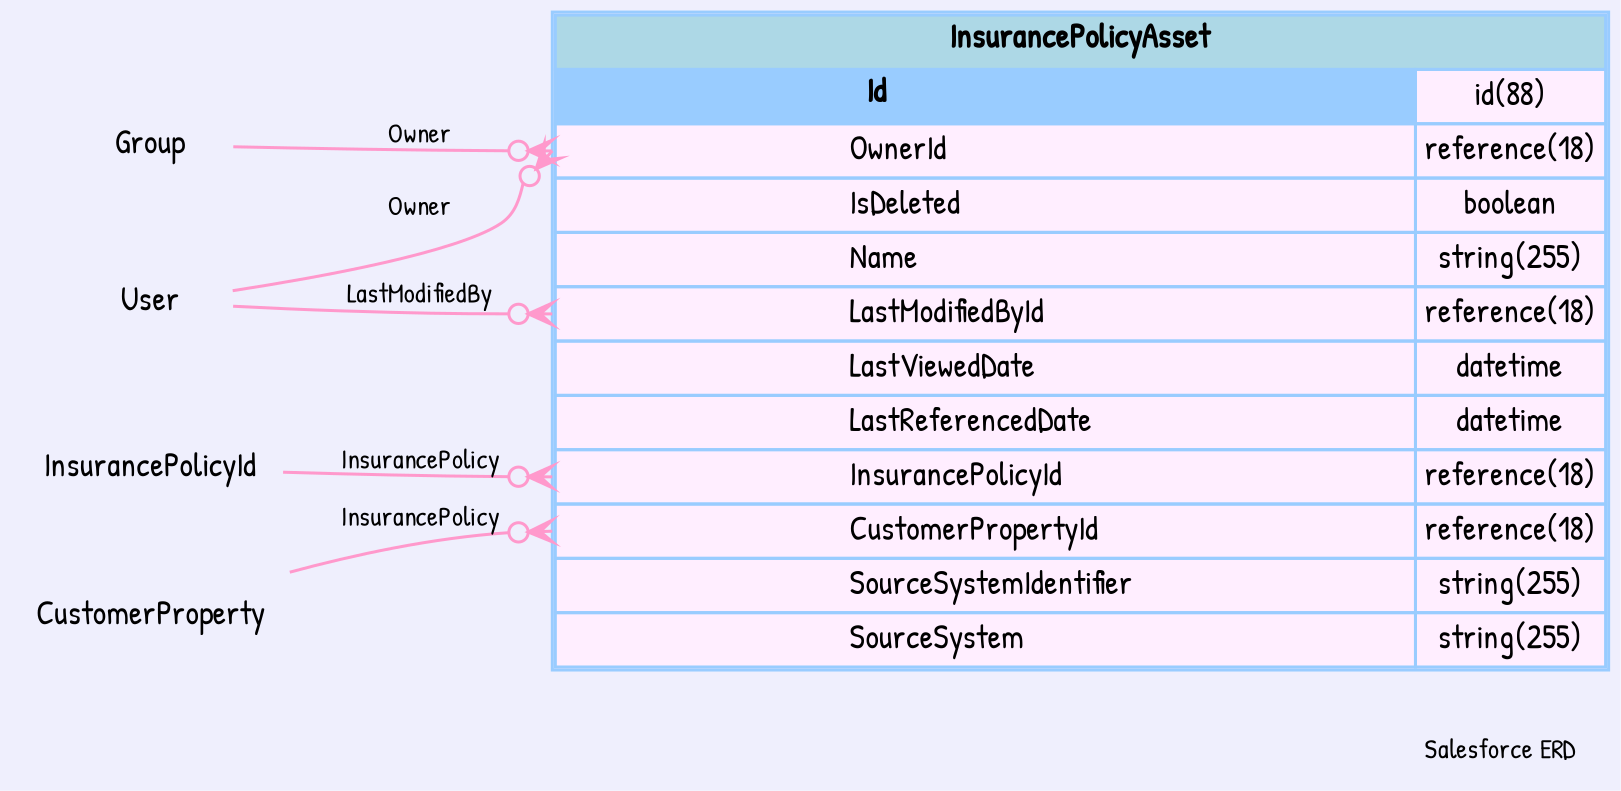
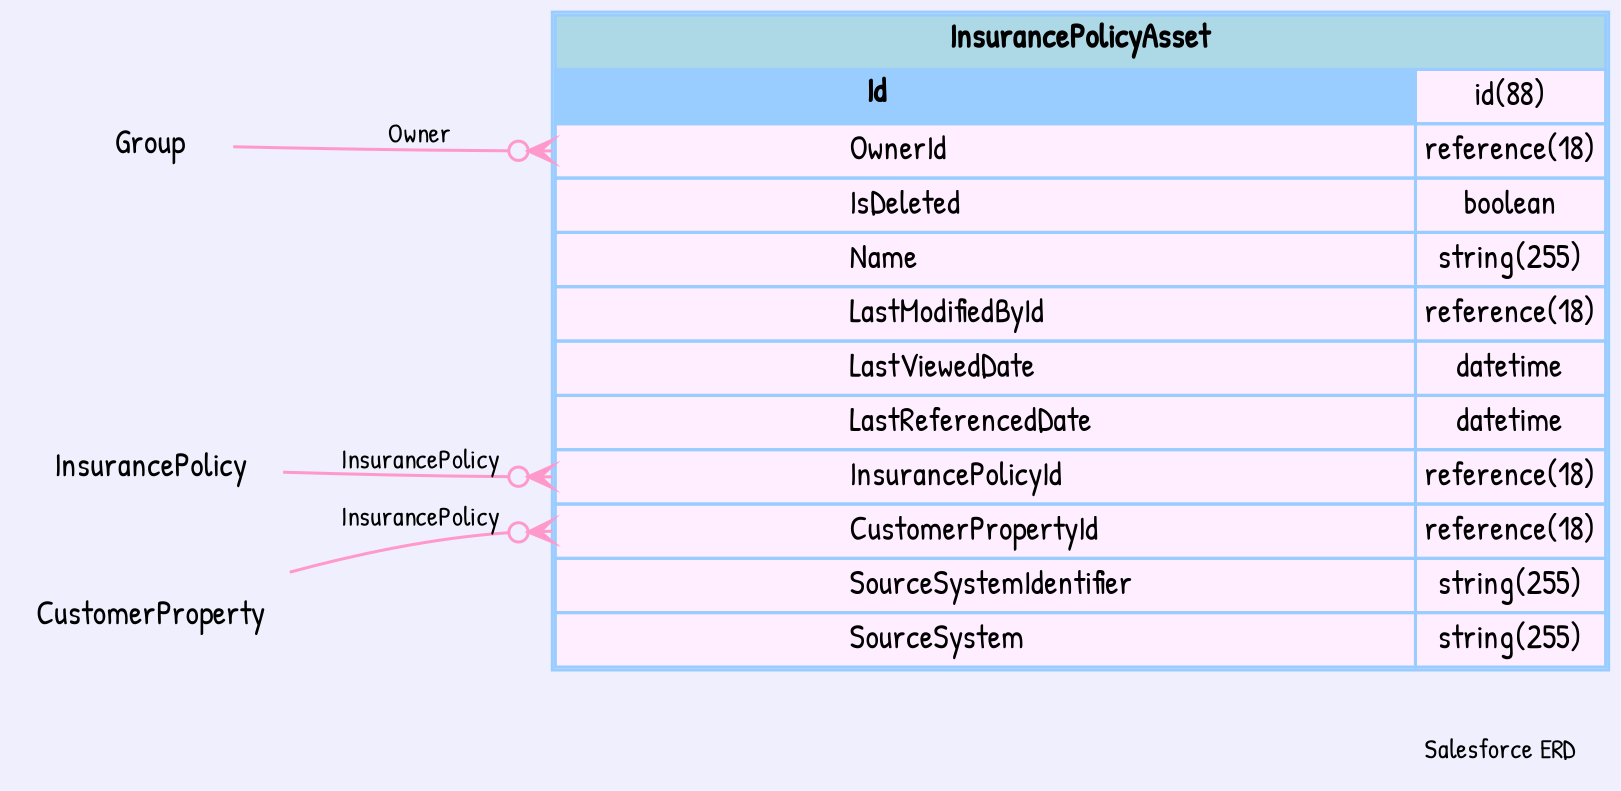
(151, 302) -> none
(151, 468) -> (151, 468)
